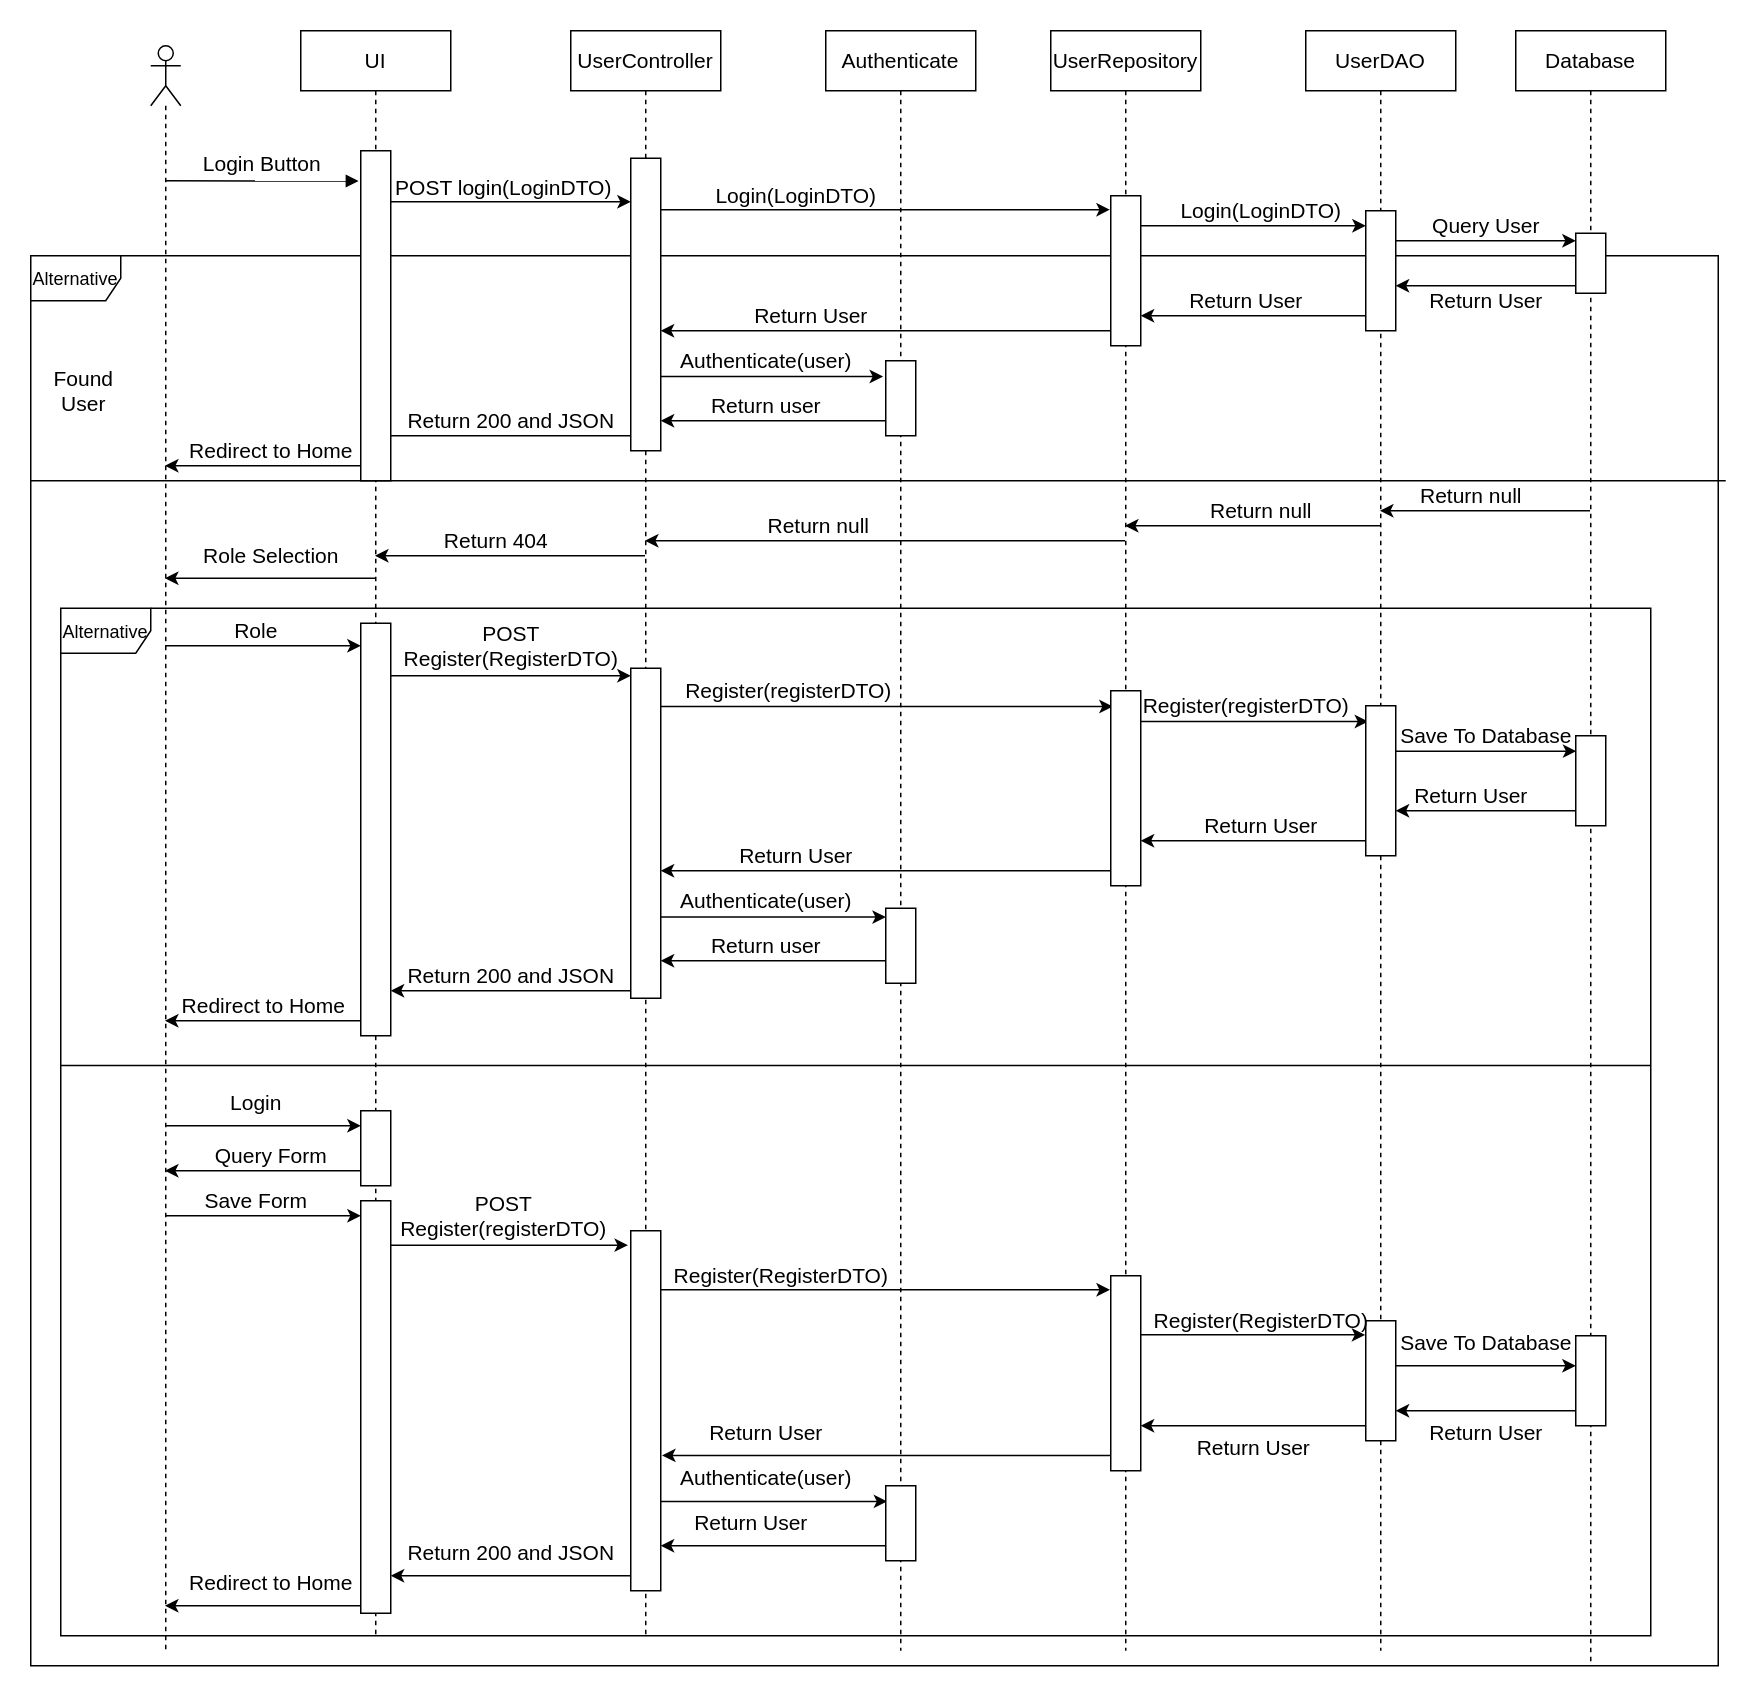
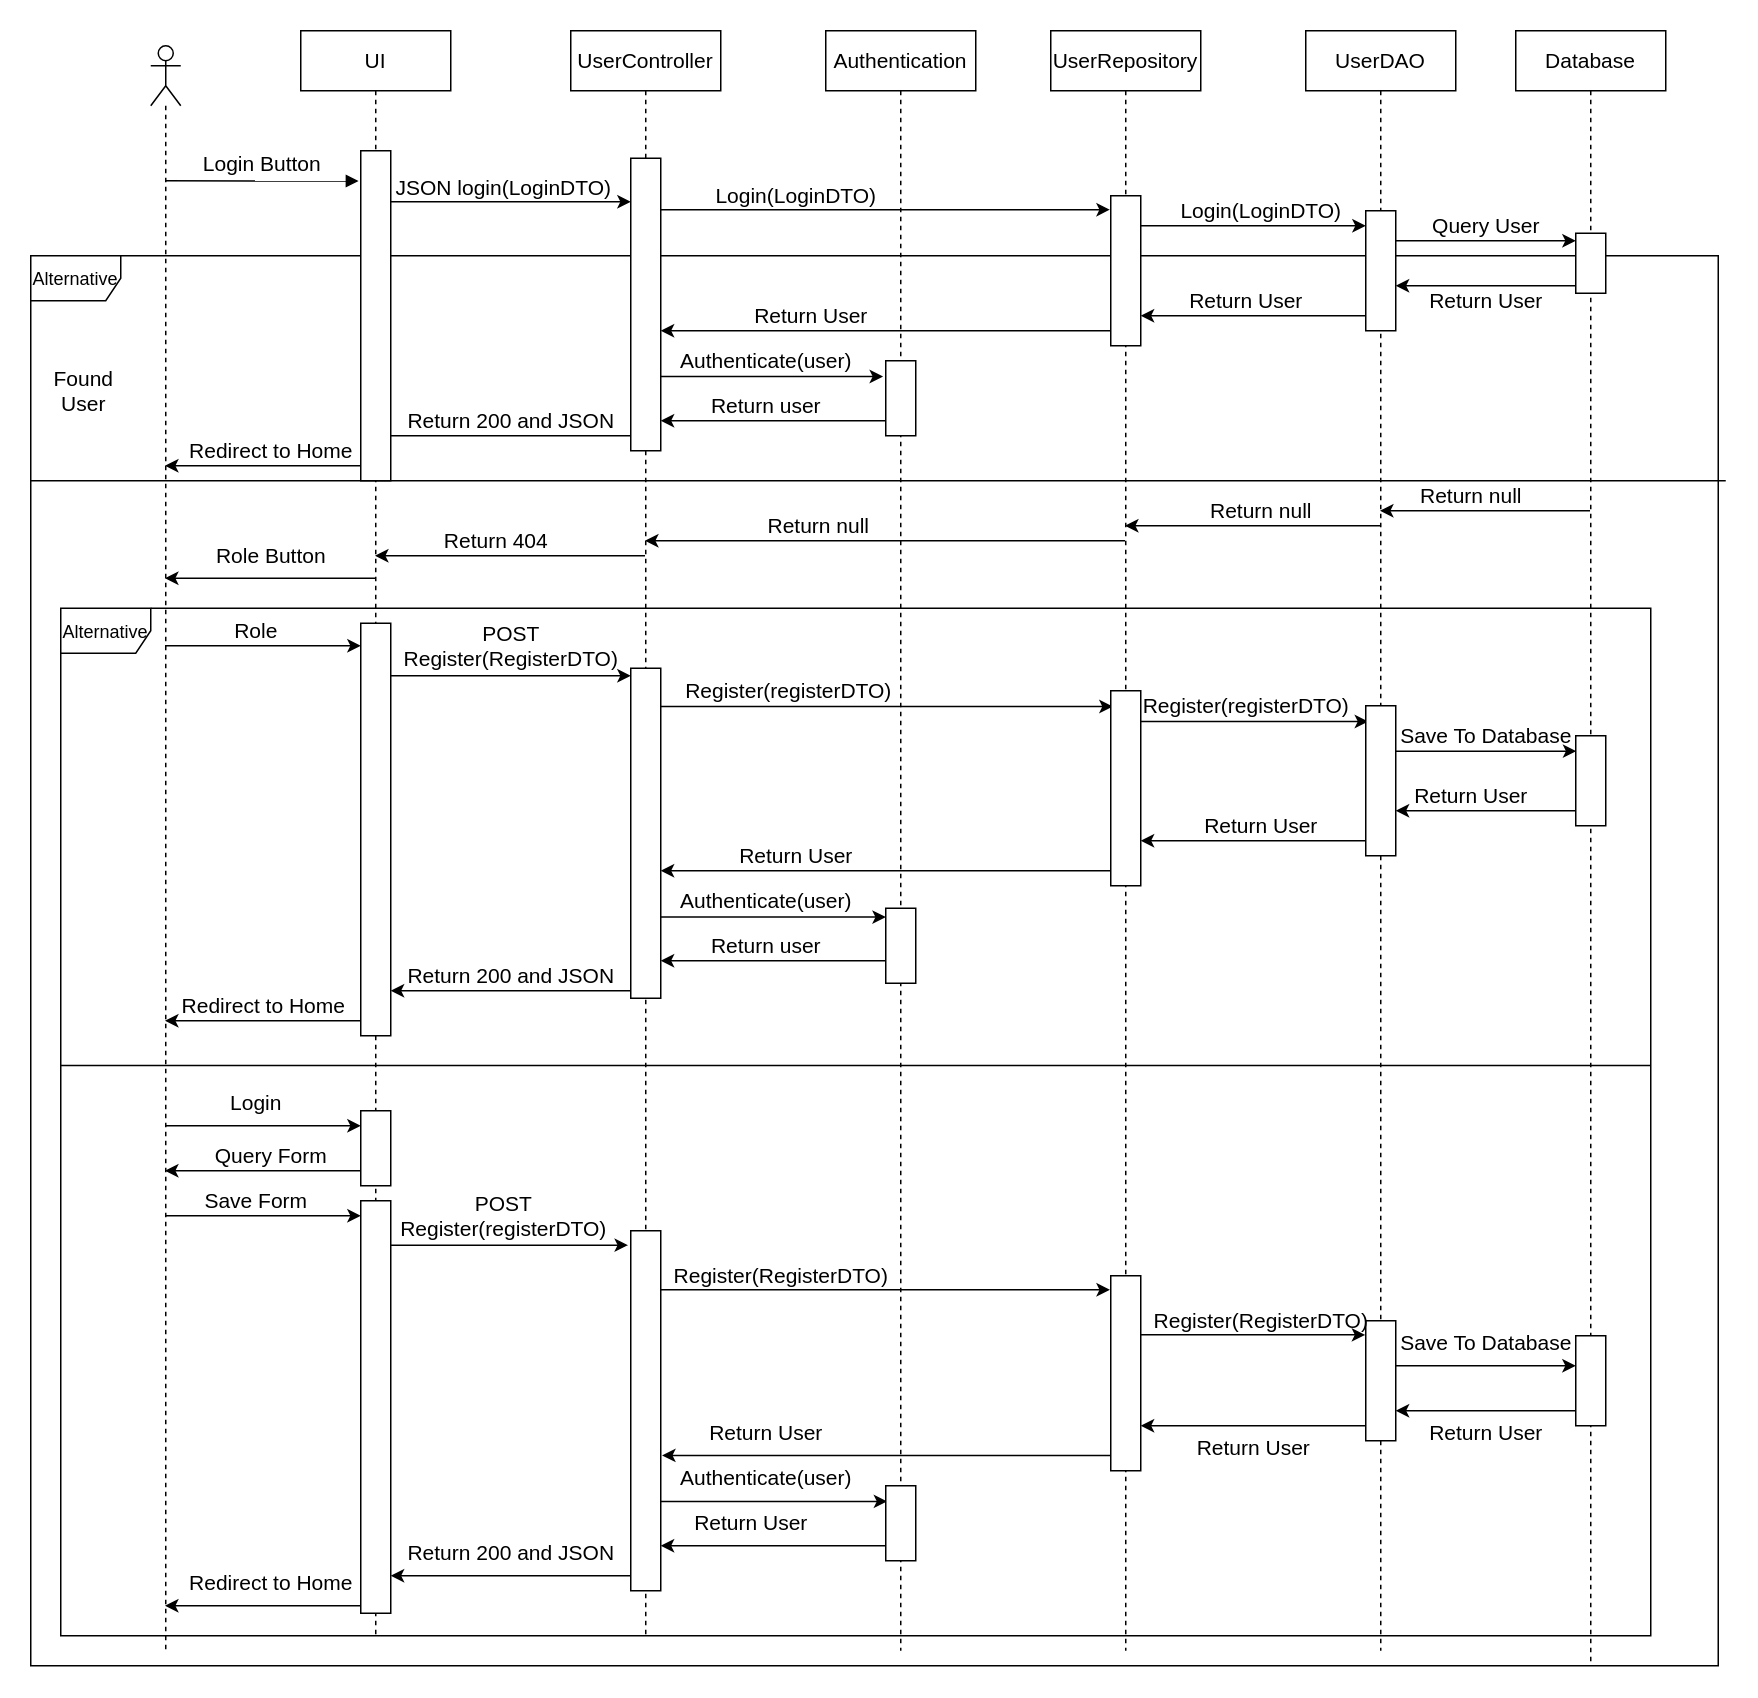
(901, 61) -> (901, 61)
(504, 188) -> (504, 188)
(272, 556) -> (272, 556)
